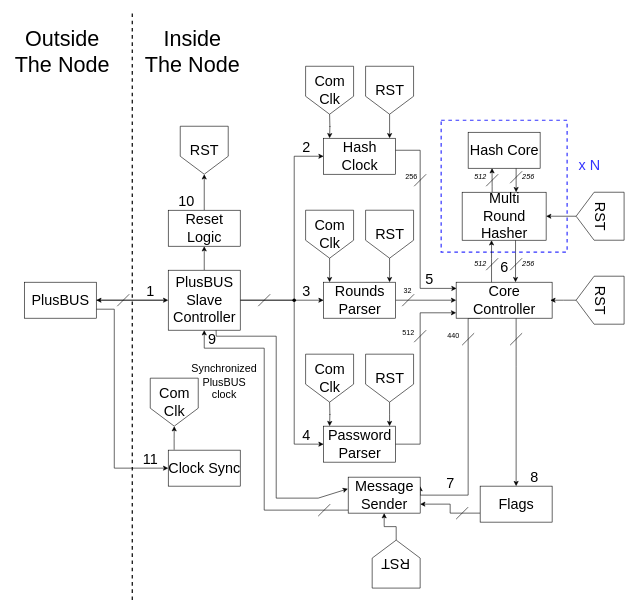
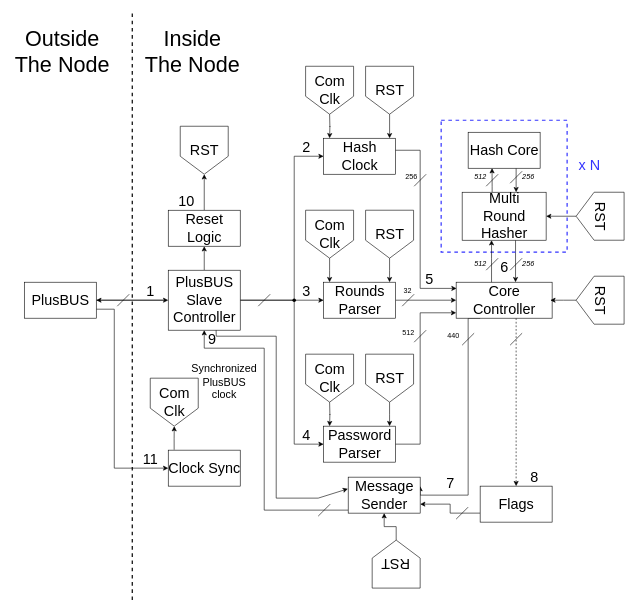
(516, 399) -> (516, 399)
